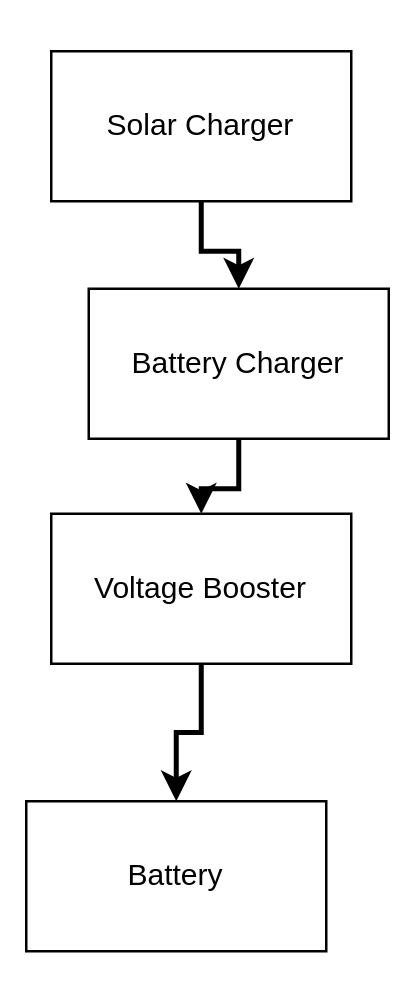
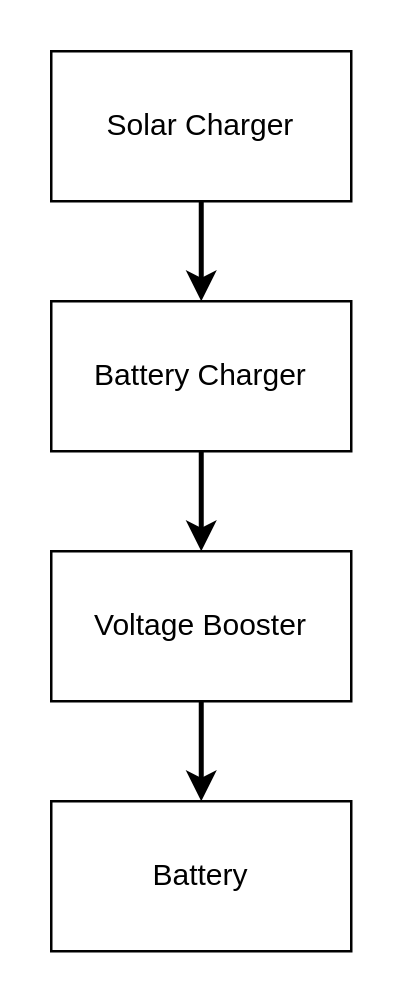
(239, 364) -> (201, 376)
(201, 589) -> (201, 626)
(176, 876) -> (201, 876)
